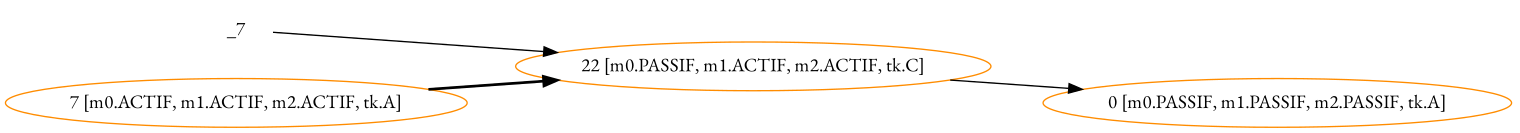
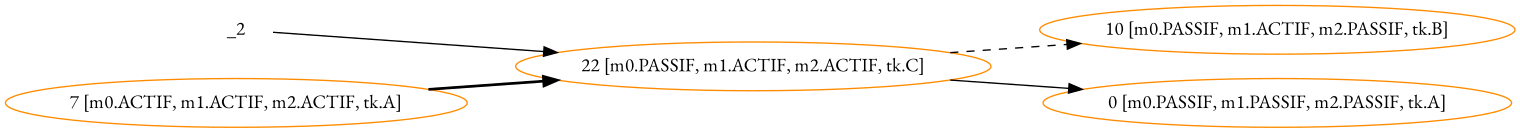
(236, 30) -> (236, 30)
none -> (1277, 30)
